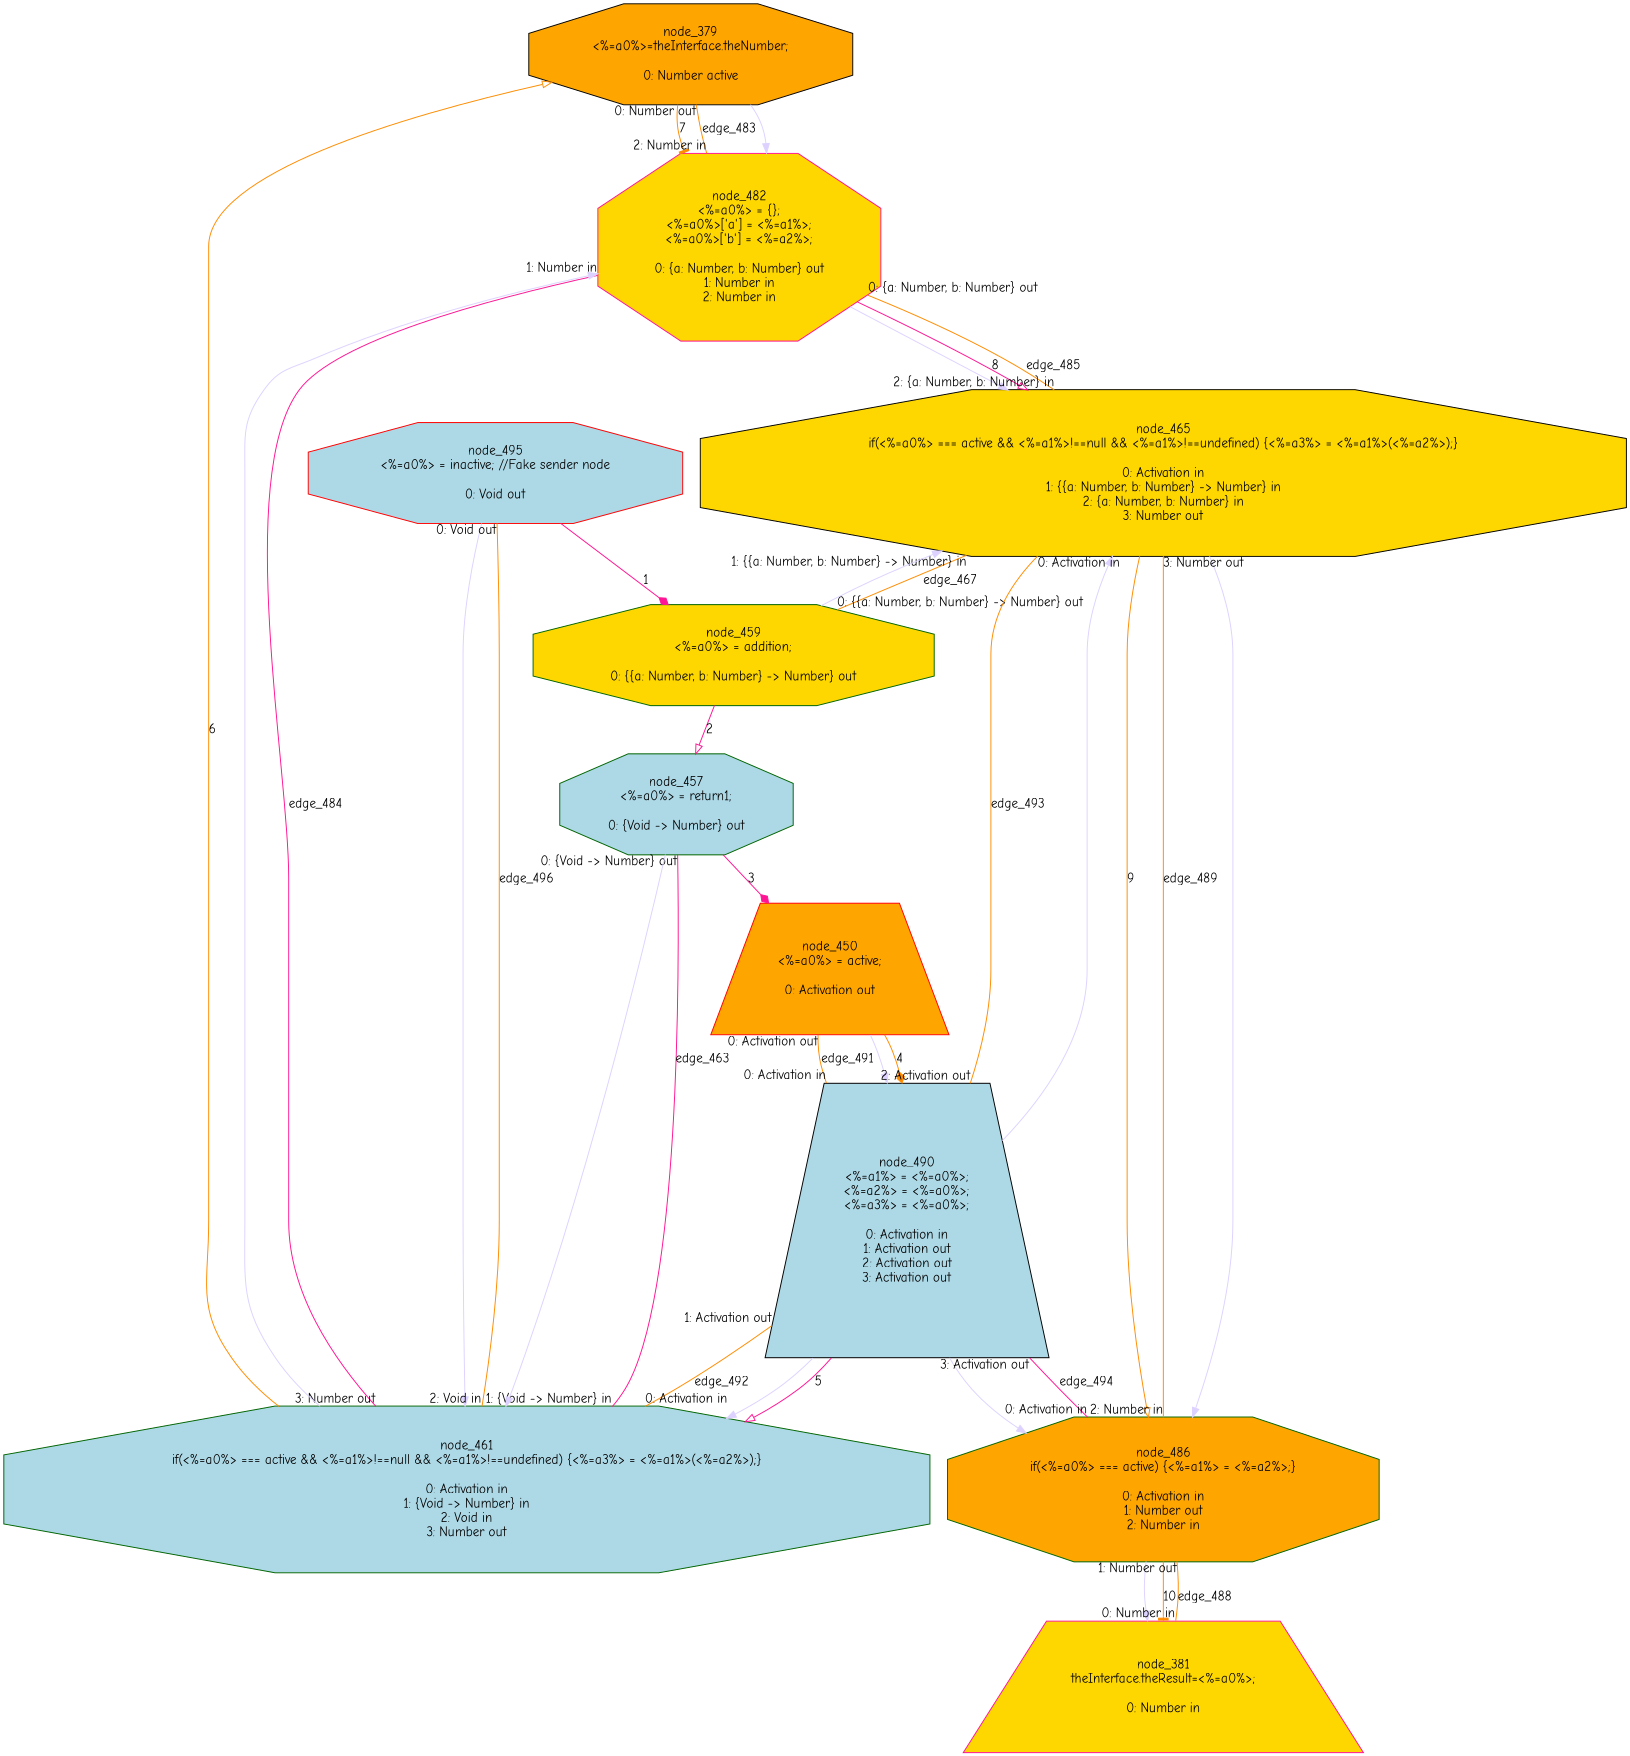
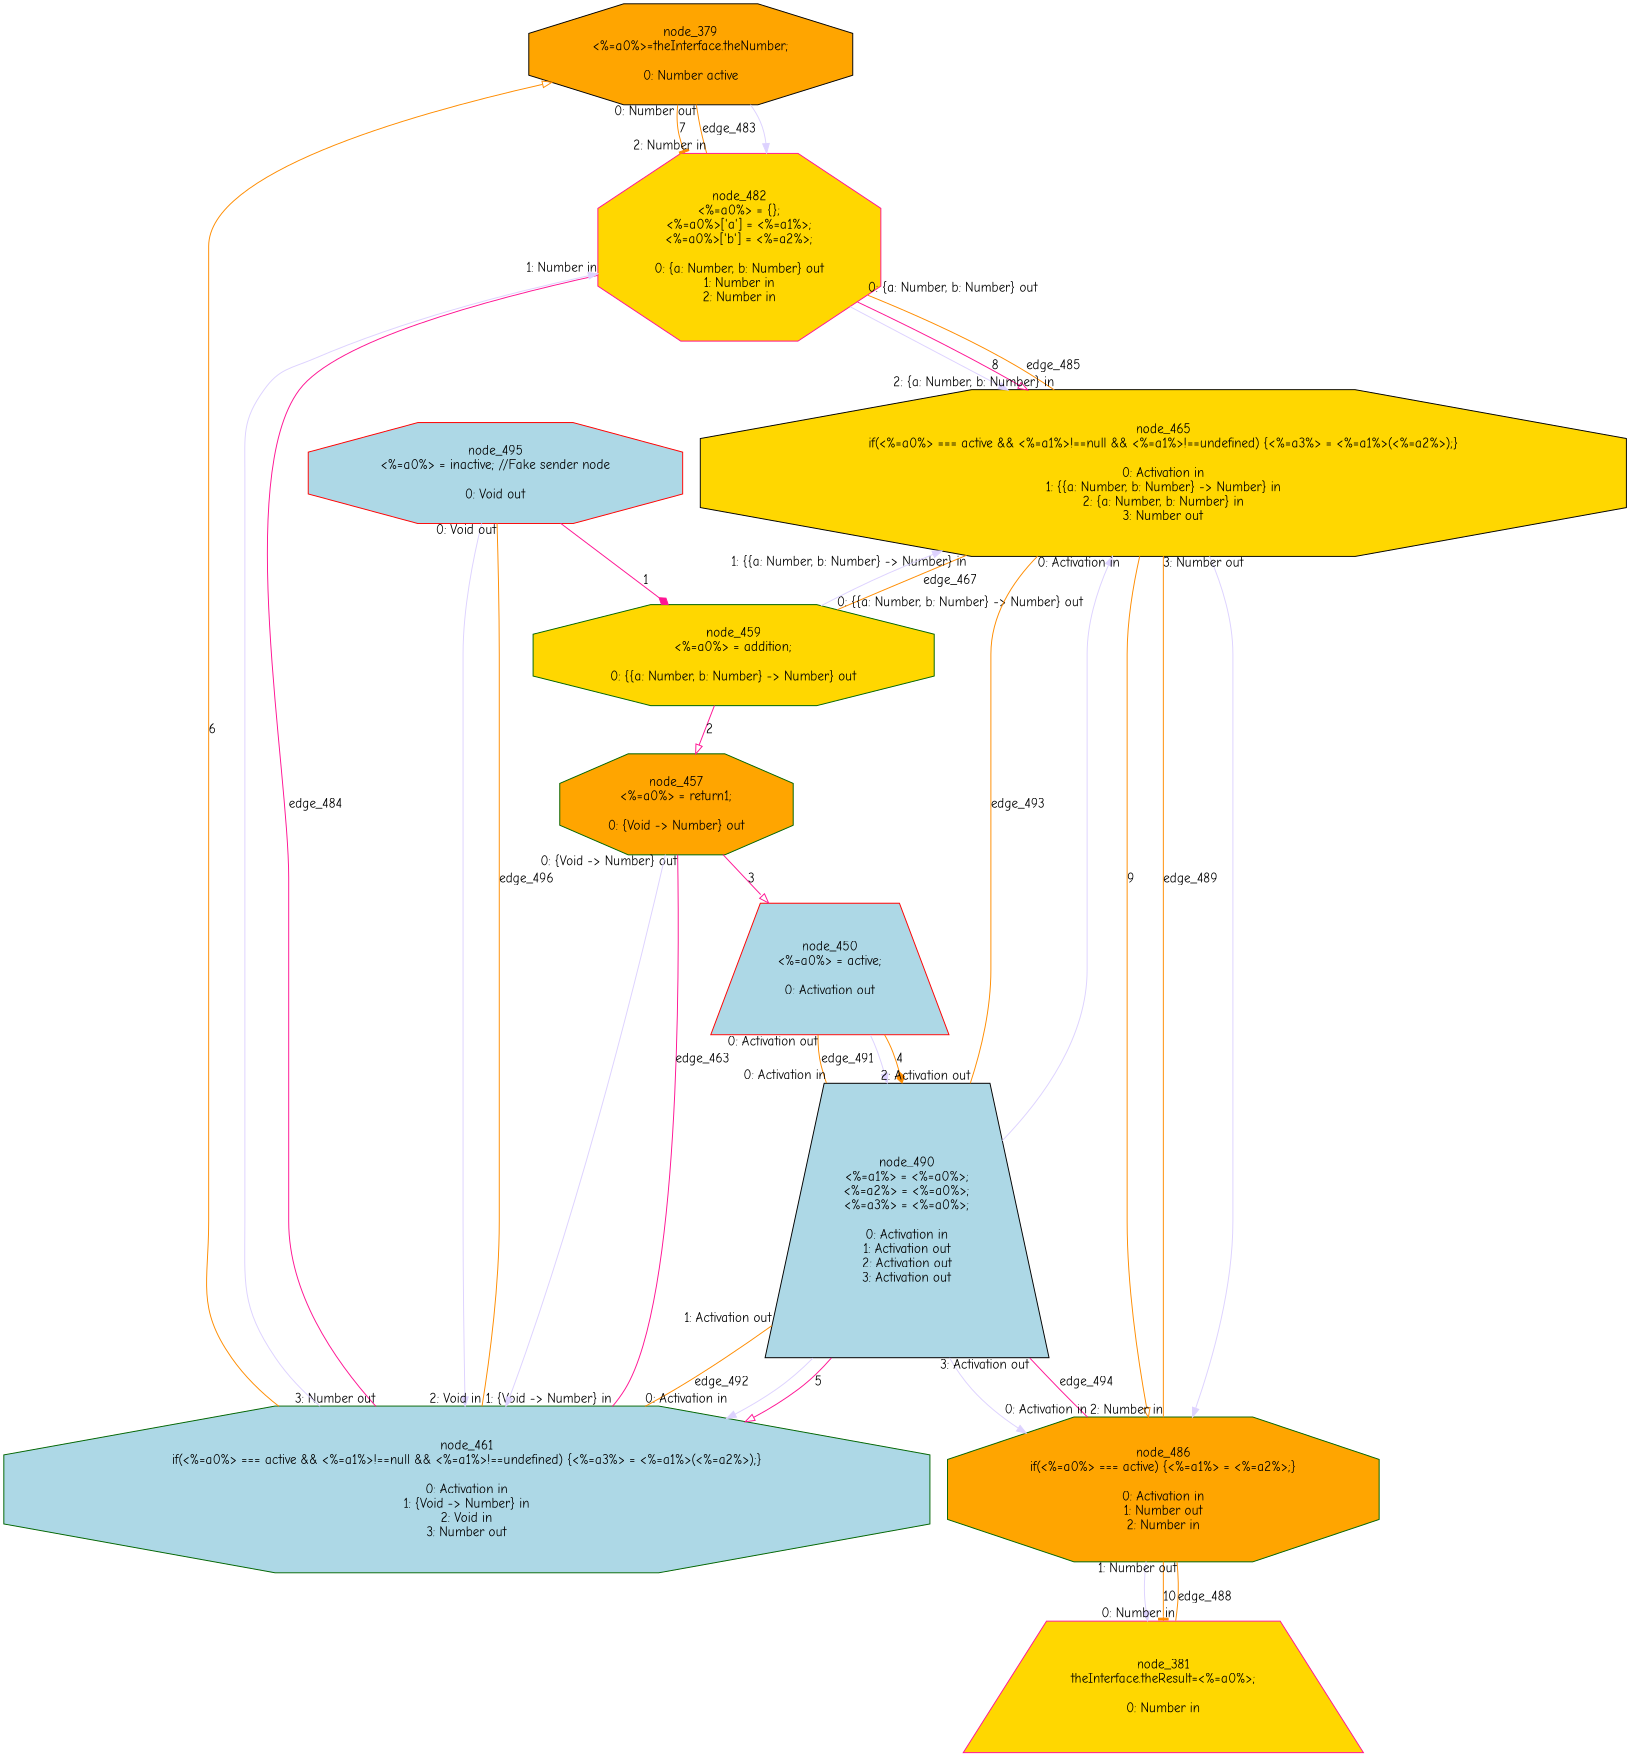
(676, 804) -> (676, 804)
(742, 875) -> (742, 875)
(830, 969) -> (830, 969)
